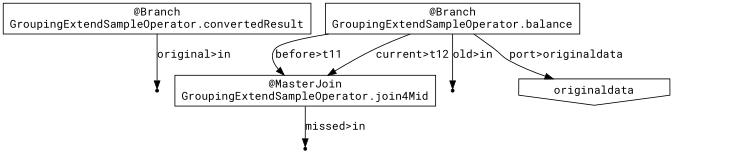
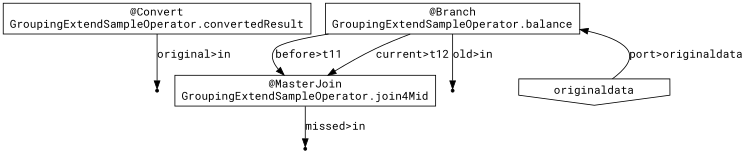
(157, 19) -> (157, 19)
(507, 59) -> (625, 47)
